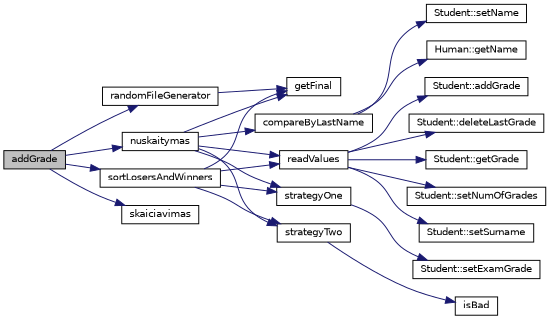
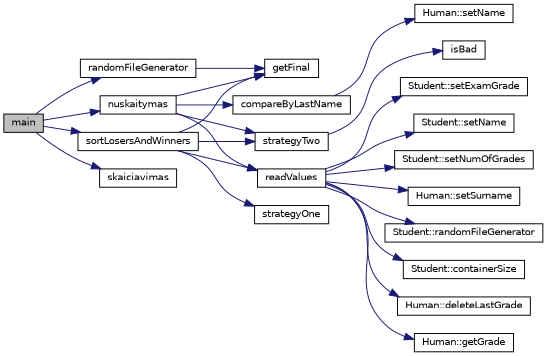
(476, 50) -> (464, 13)
(389, 71) -> (365, 152)
(476, 87) -> (464, 233)
(476, 123) -> (464, 306)
(35, 160) -> (24, 123)
(476, 160) -> (464, 343)
(246, 174) -> none
(387, 228) -> (365, 140)
(476, 233) -> (464, 196)
none -> (464, 270)
